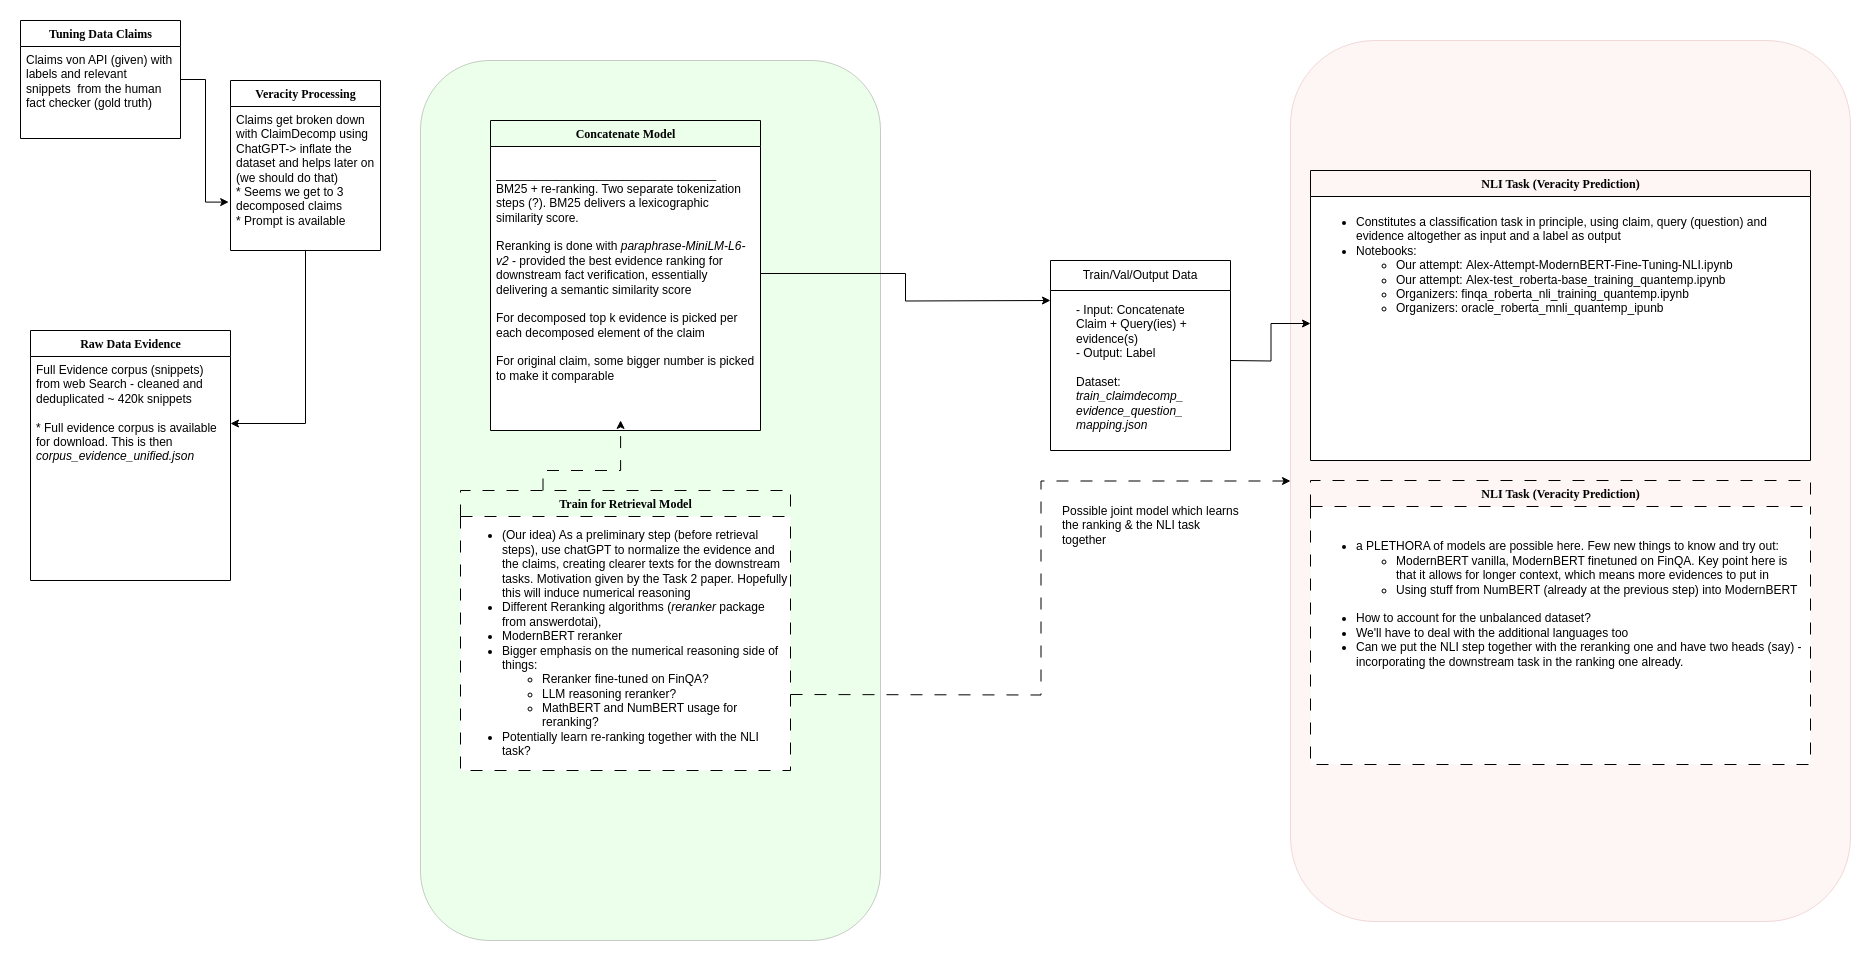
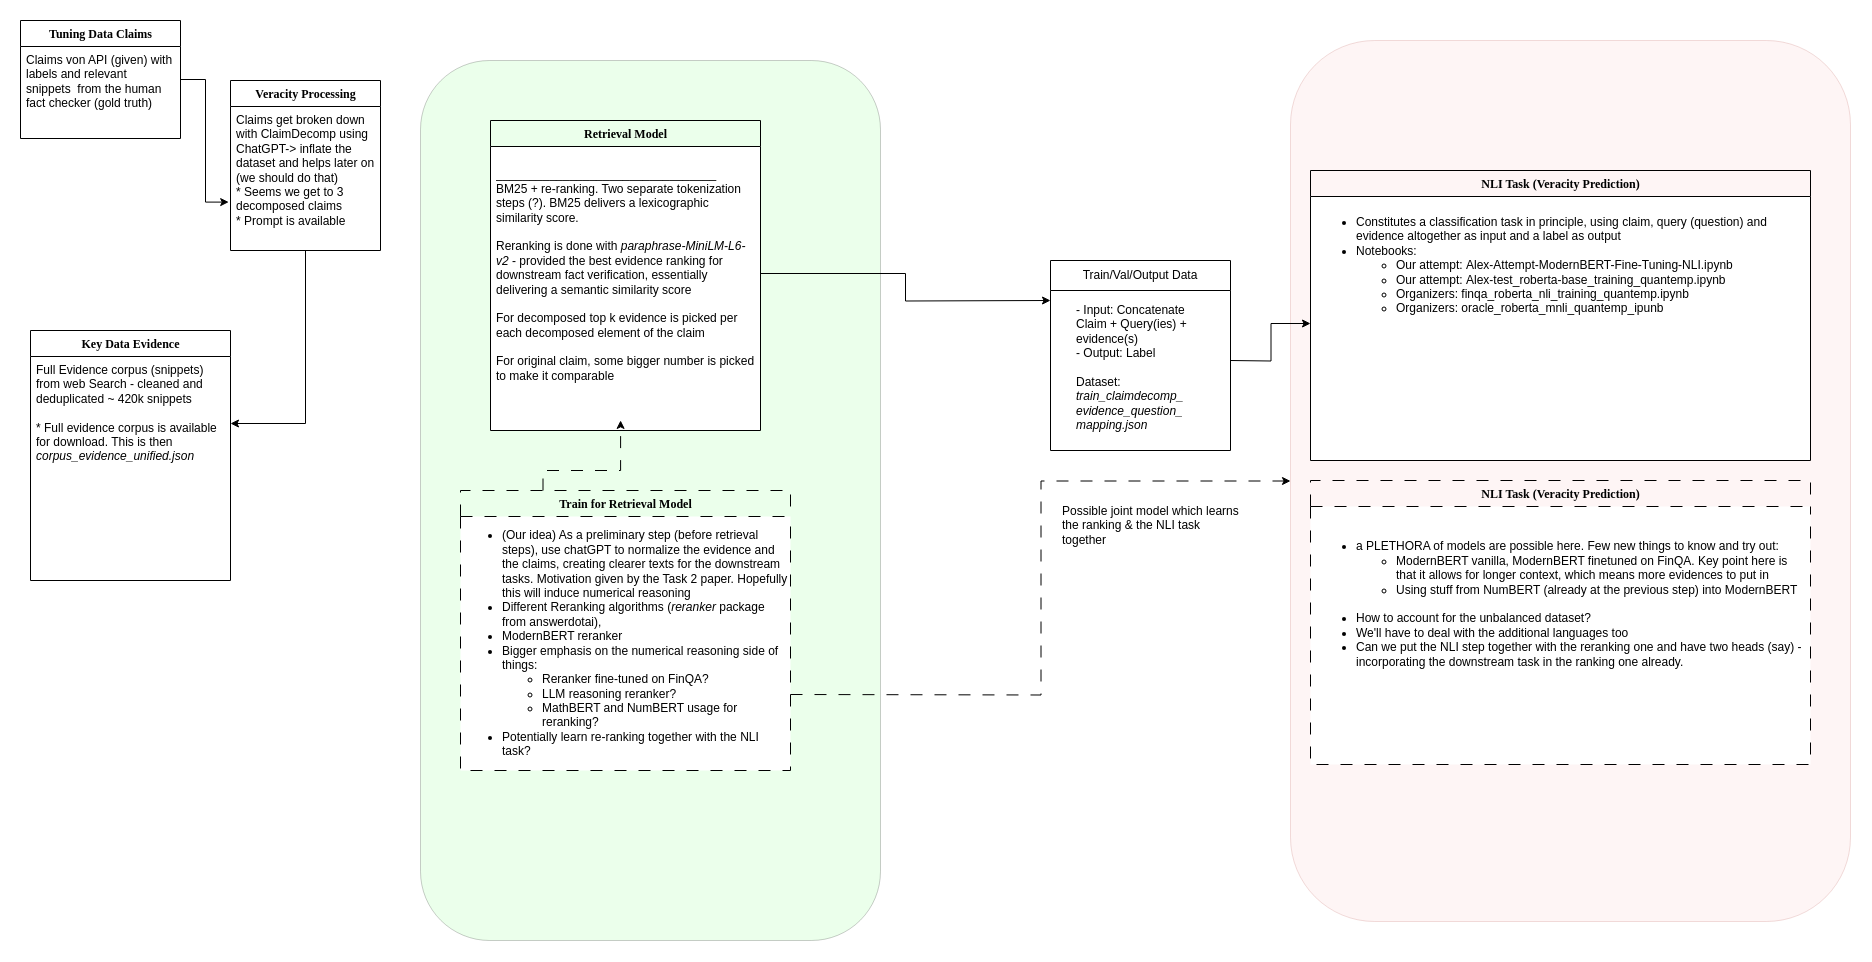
(626, 135) -> (626, 135)
(131, 345) -> (131, 345)
